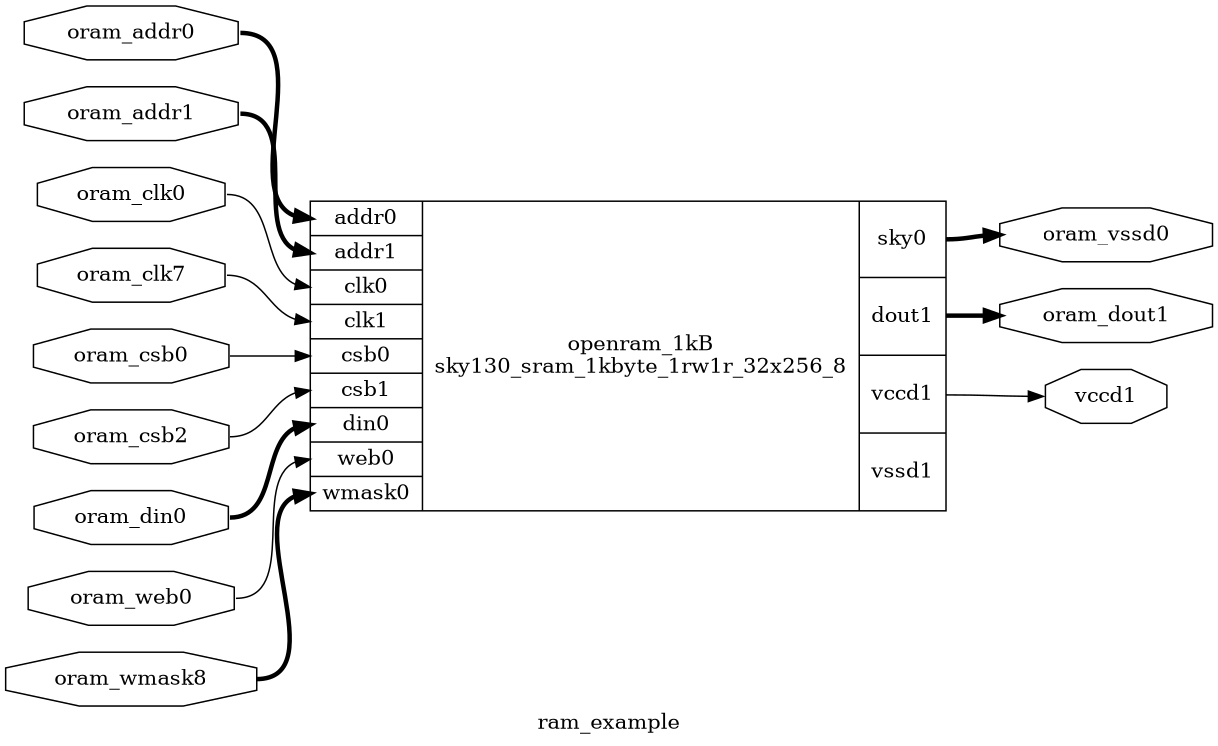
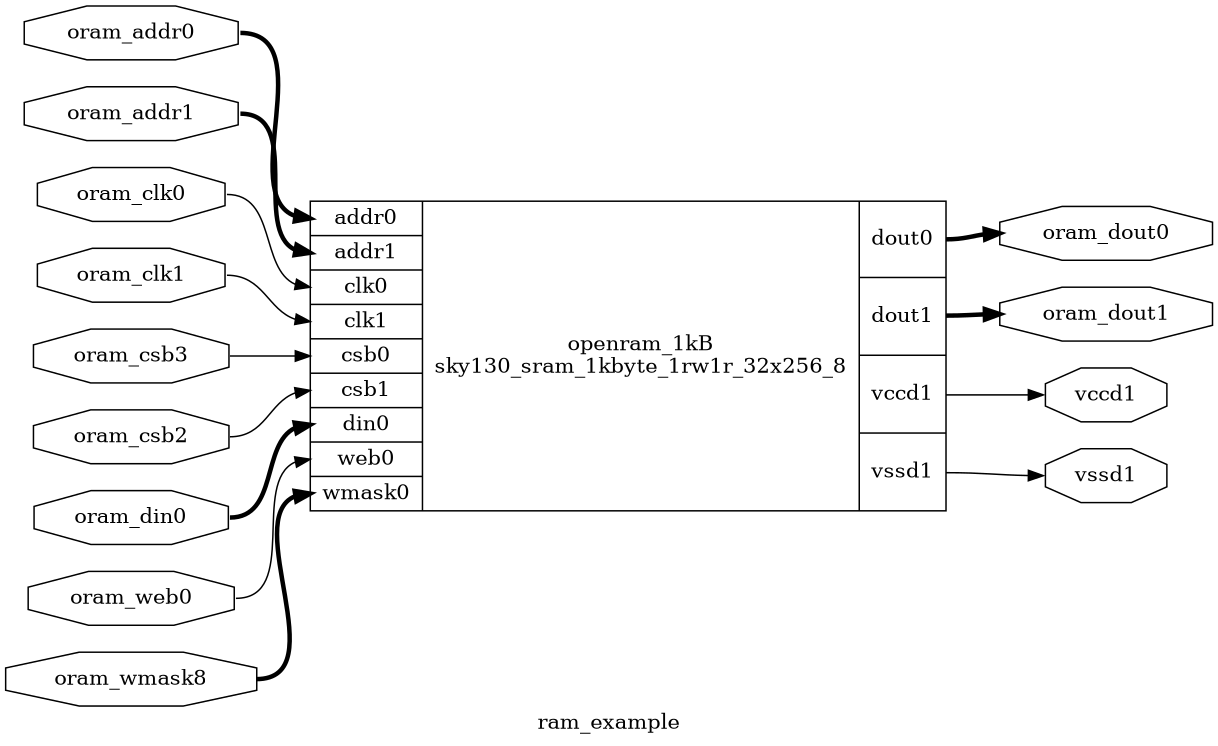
(1106, 235) -> (1106, 233)
(903, 239) -> (903, 239)
(131, 275) -> (131, 275)
(131, 356) -> (131, 356)
none -> (1106, 476)
